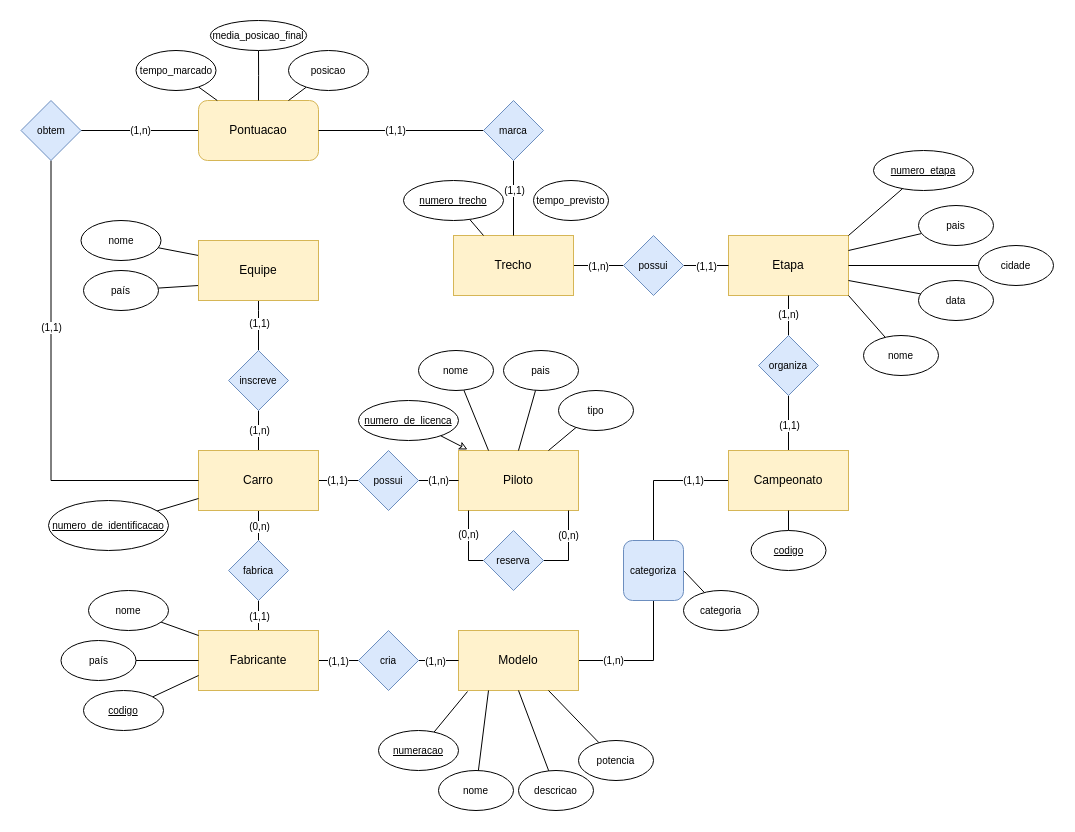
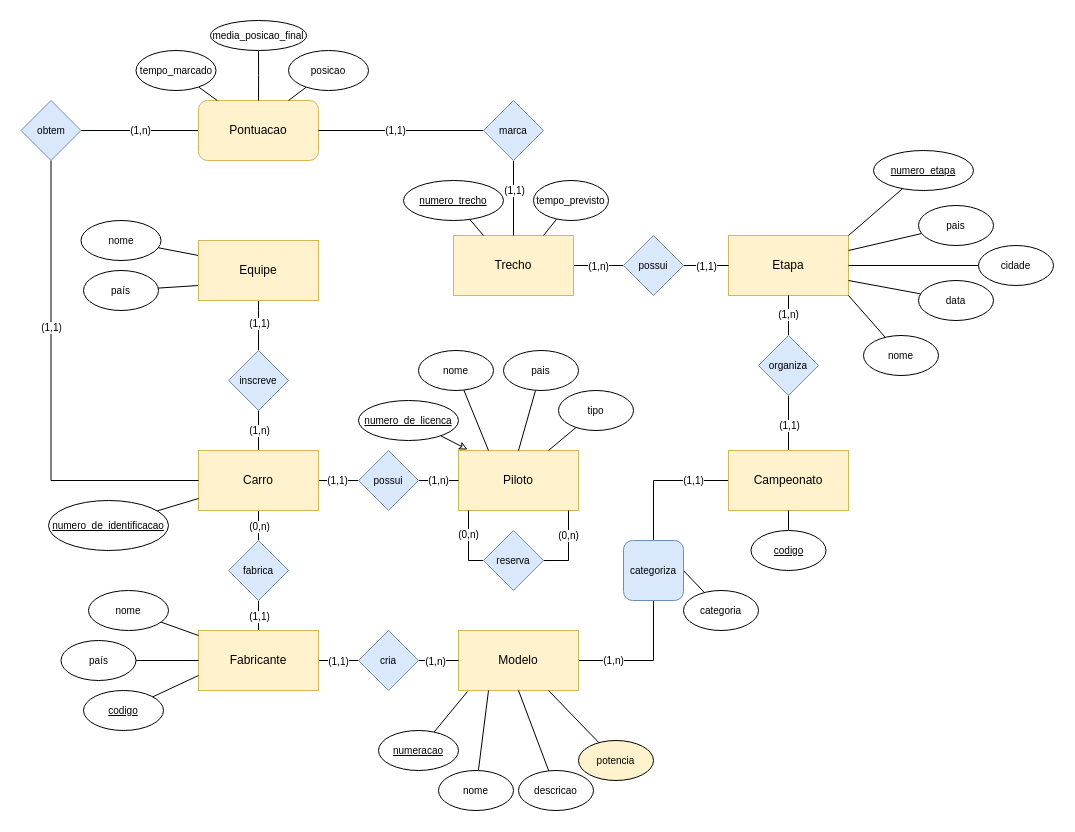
none -> (550, 227)
(616, 761) -> (616, 761)
